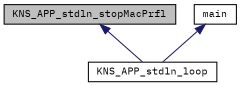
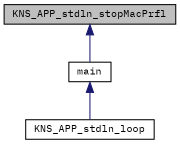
(125, 47) -> (90, 49)
